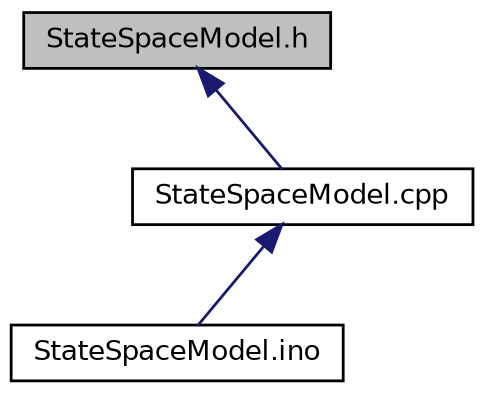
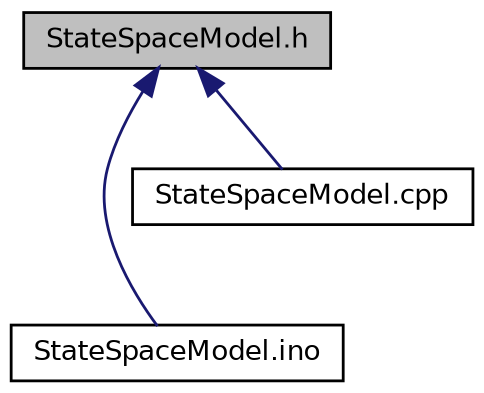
(231, 286) -> (105, 211)
